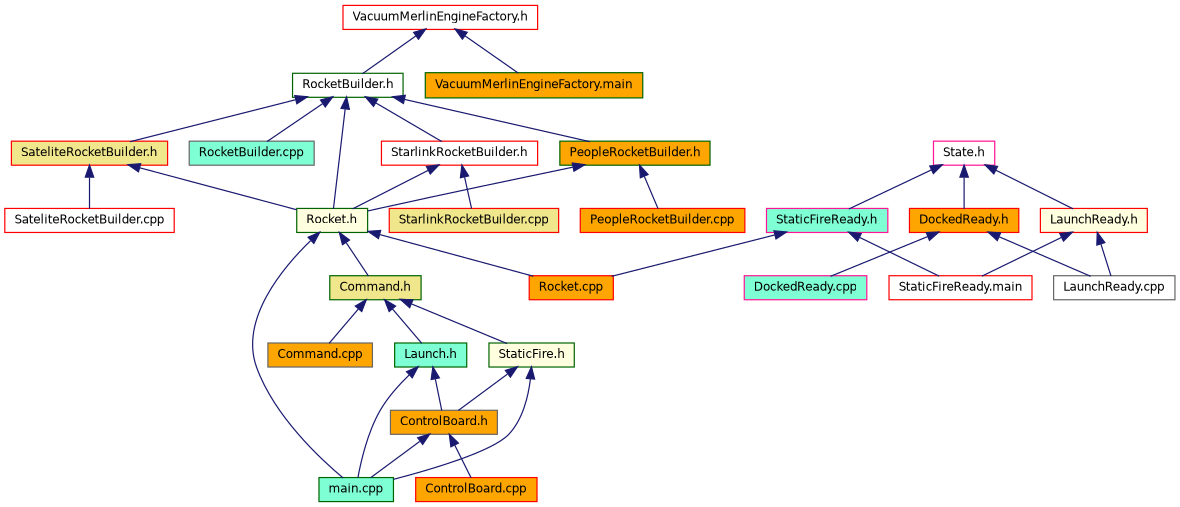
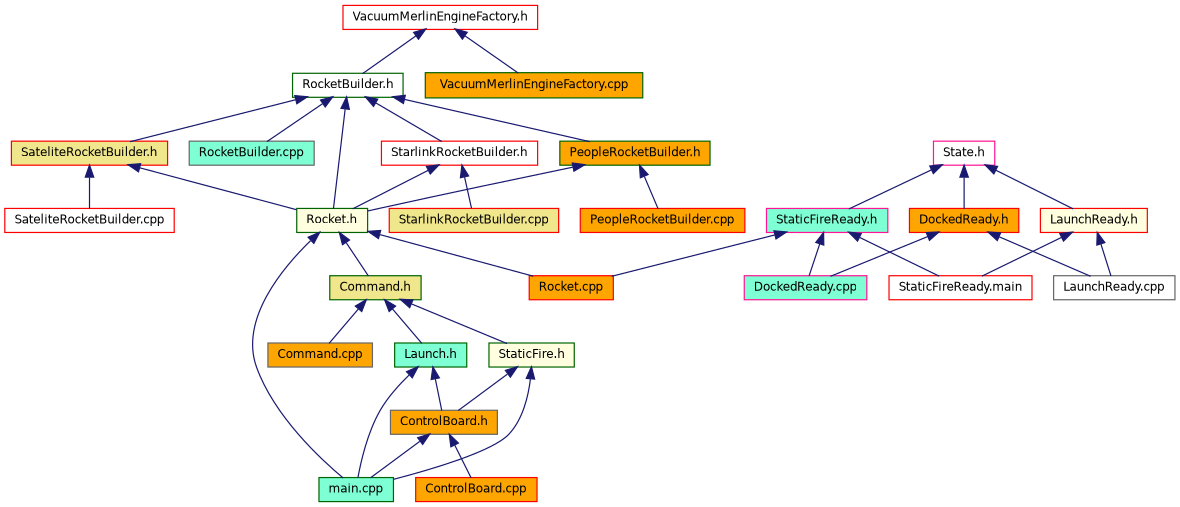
(534, 85) -> (534, 85)
none -> (814, 260)
